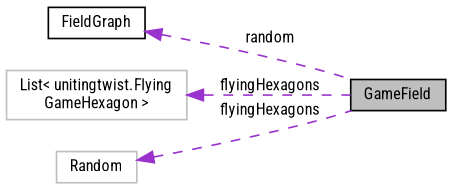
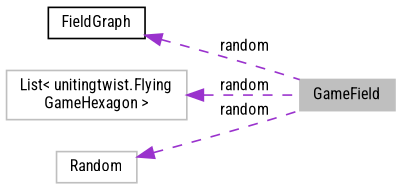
(269, 86) -> (243, 86)
(398, 95) -> (347, 95)
(269, 111) -> (243, 111)
